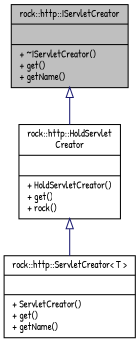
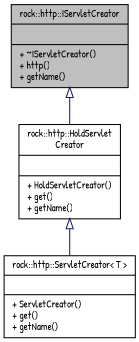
(33, 66) -> (35, 66)
(43, 208) -> (51, 208)
